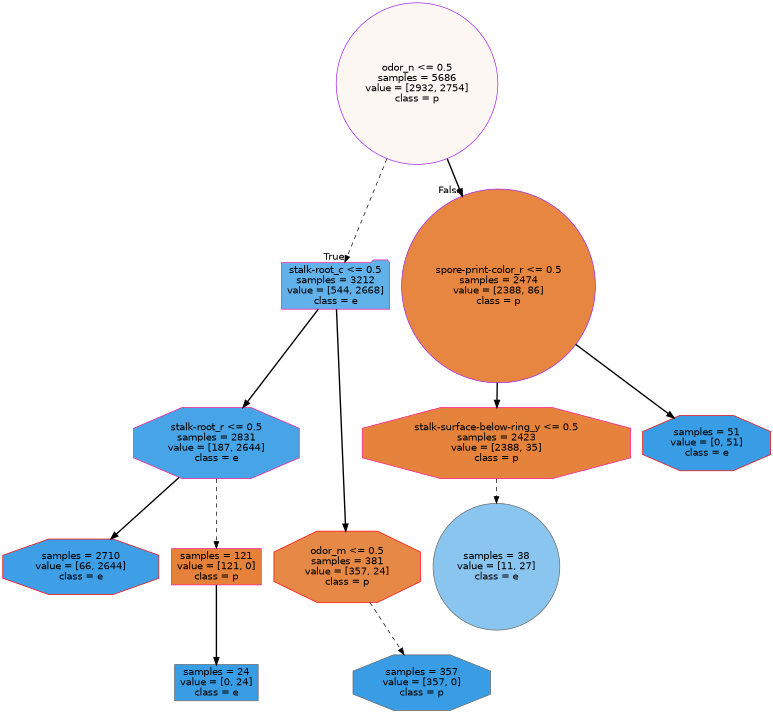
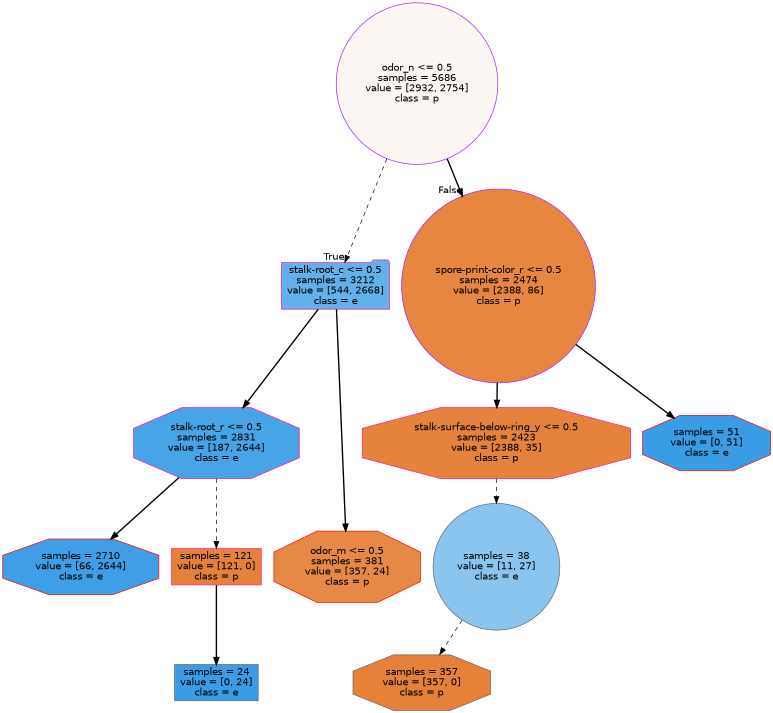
(385, 626) -> (453, 634)
(422, 683) -> (422, 683)
